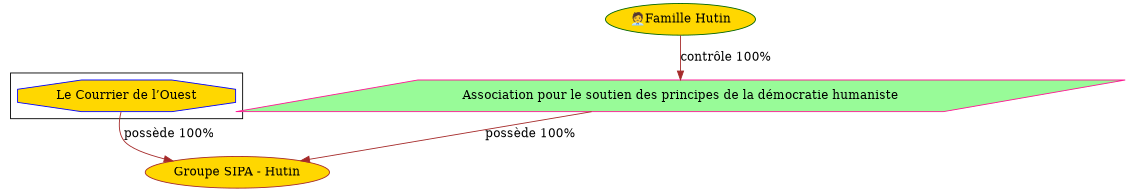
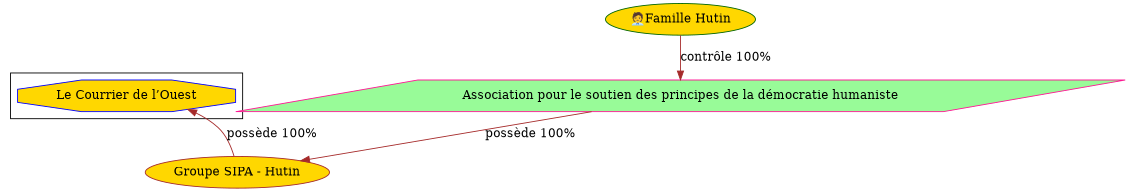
(130, 146) -> (220, 130)
